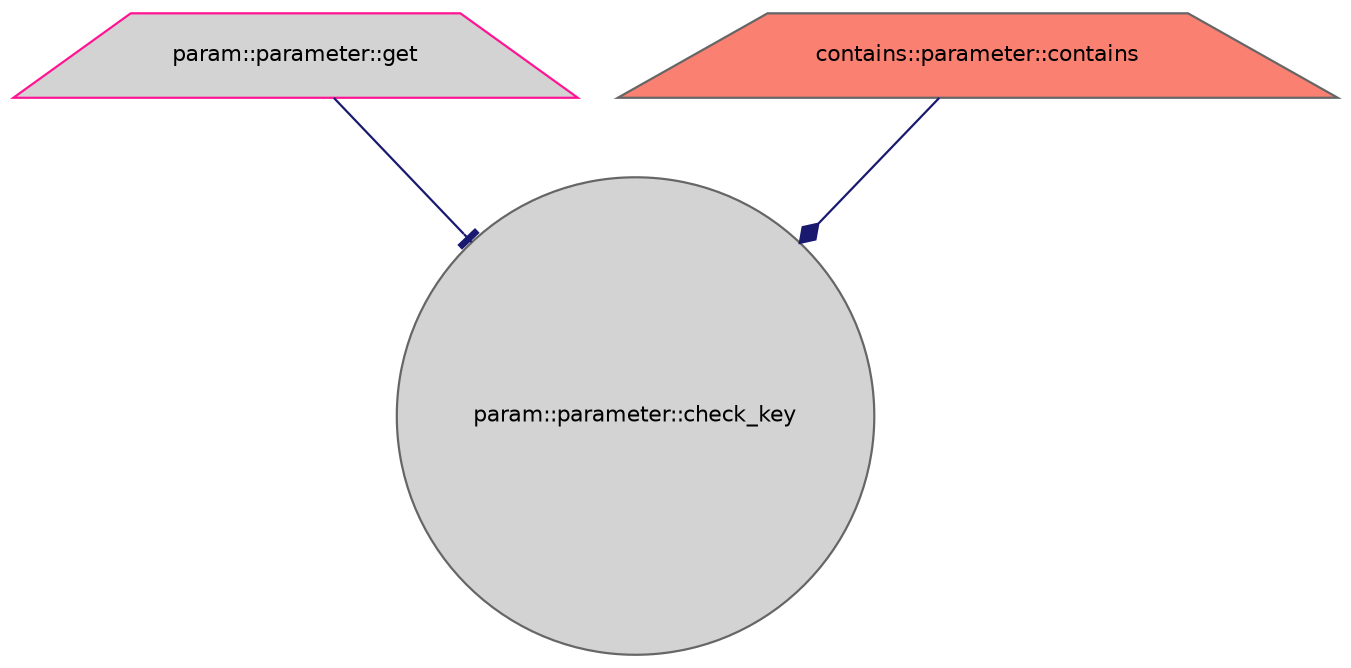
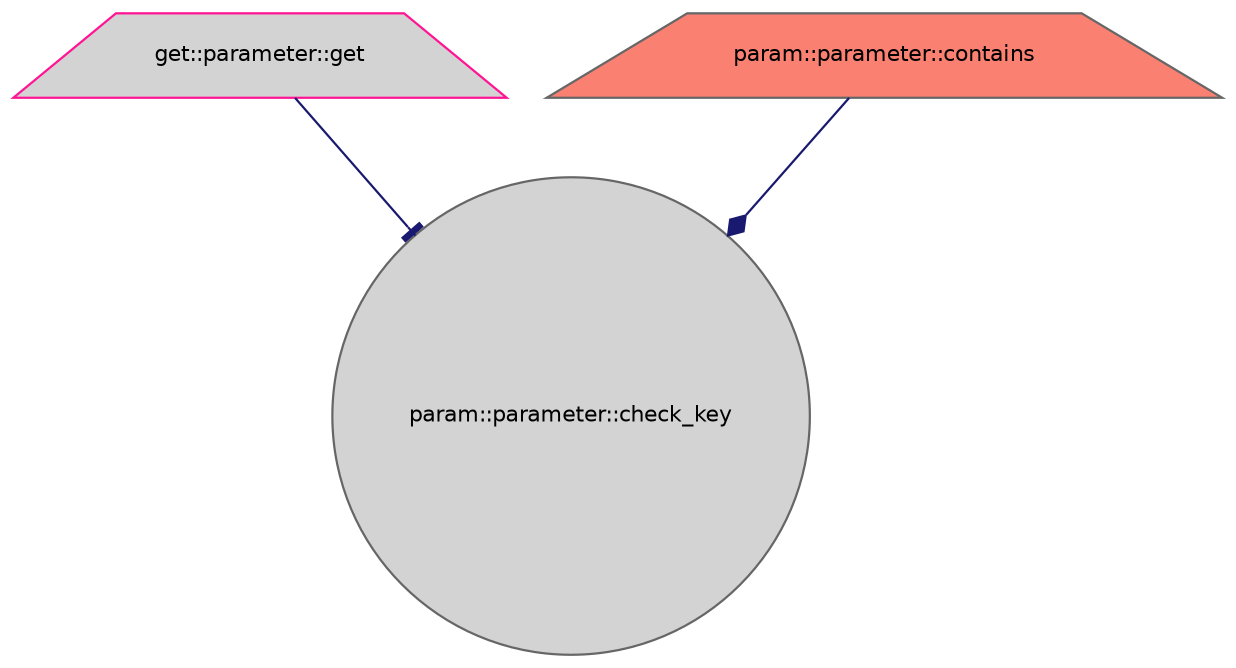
(296, 56) -> (260, 56)
(978, 56) -> (884, 56)
